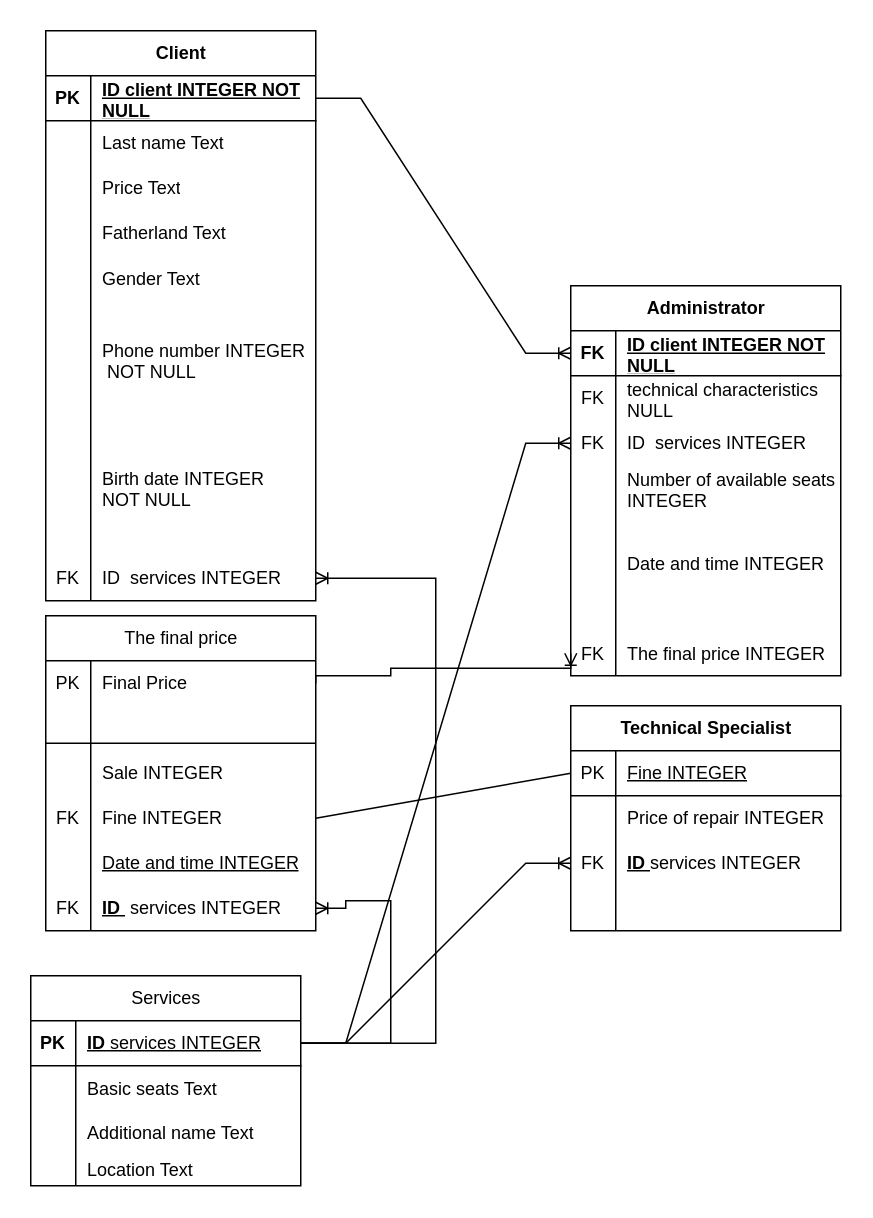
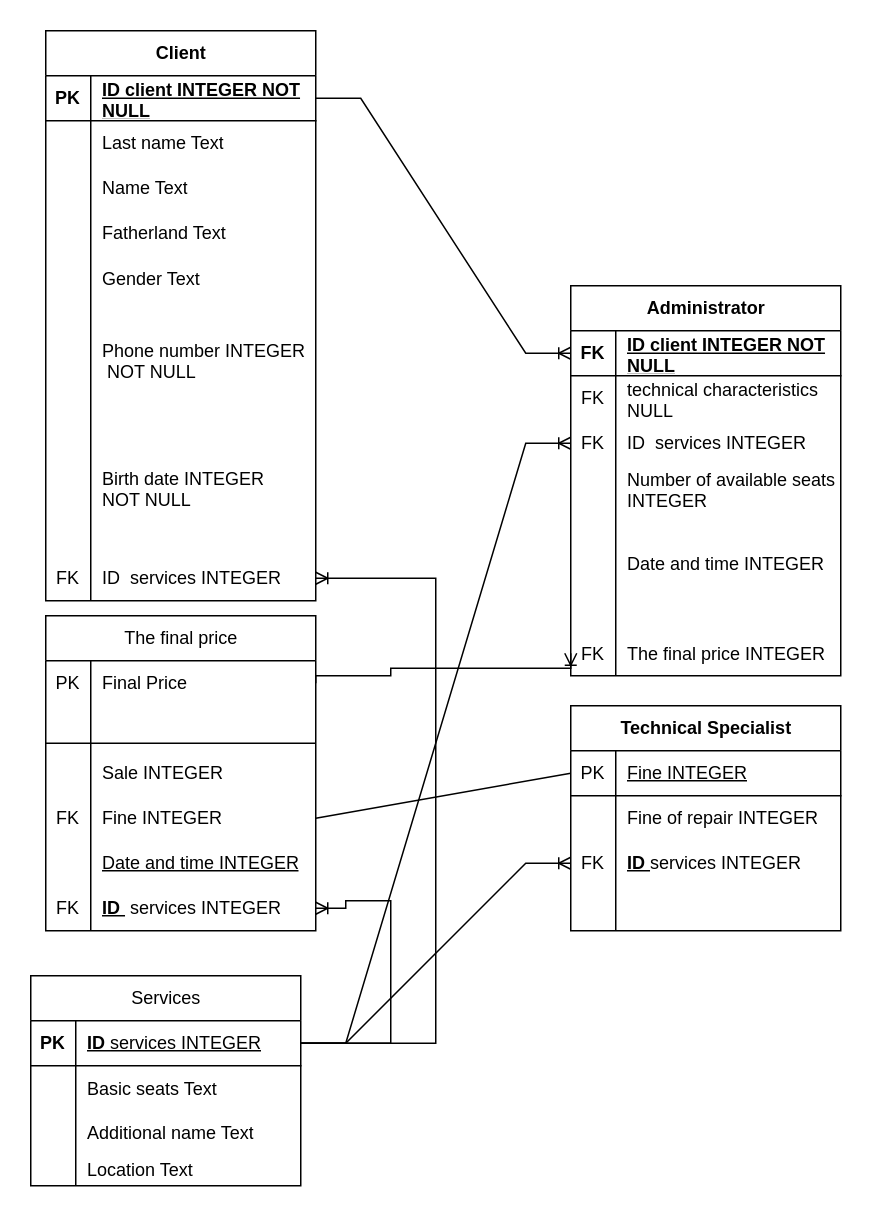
(148, 188) -> (146, 188)
(732, 818) -> (727, 818)
